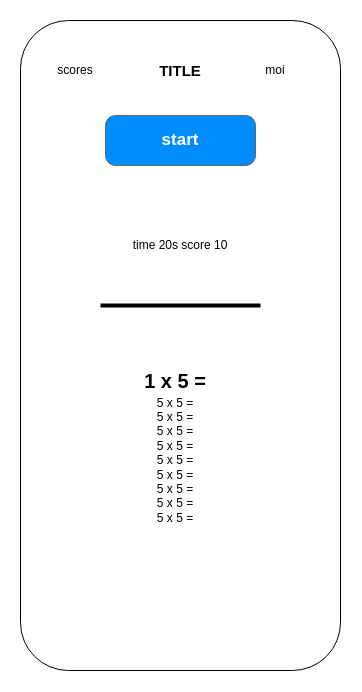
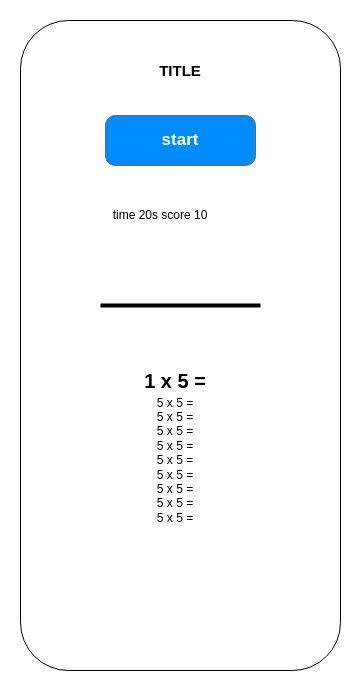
(76, 71) -> none
(276, 71) -> none
(181, 246) -> (161, 216)
